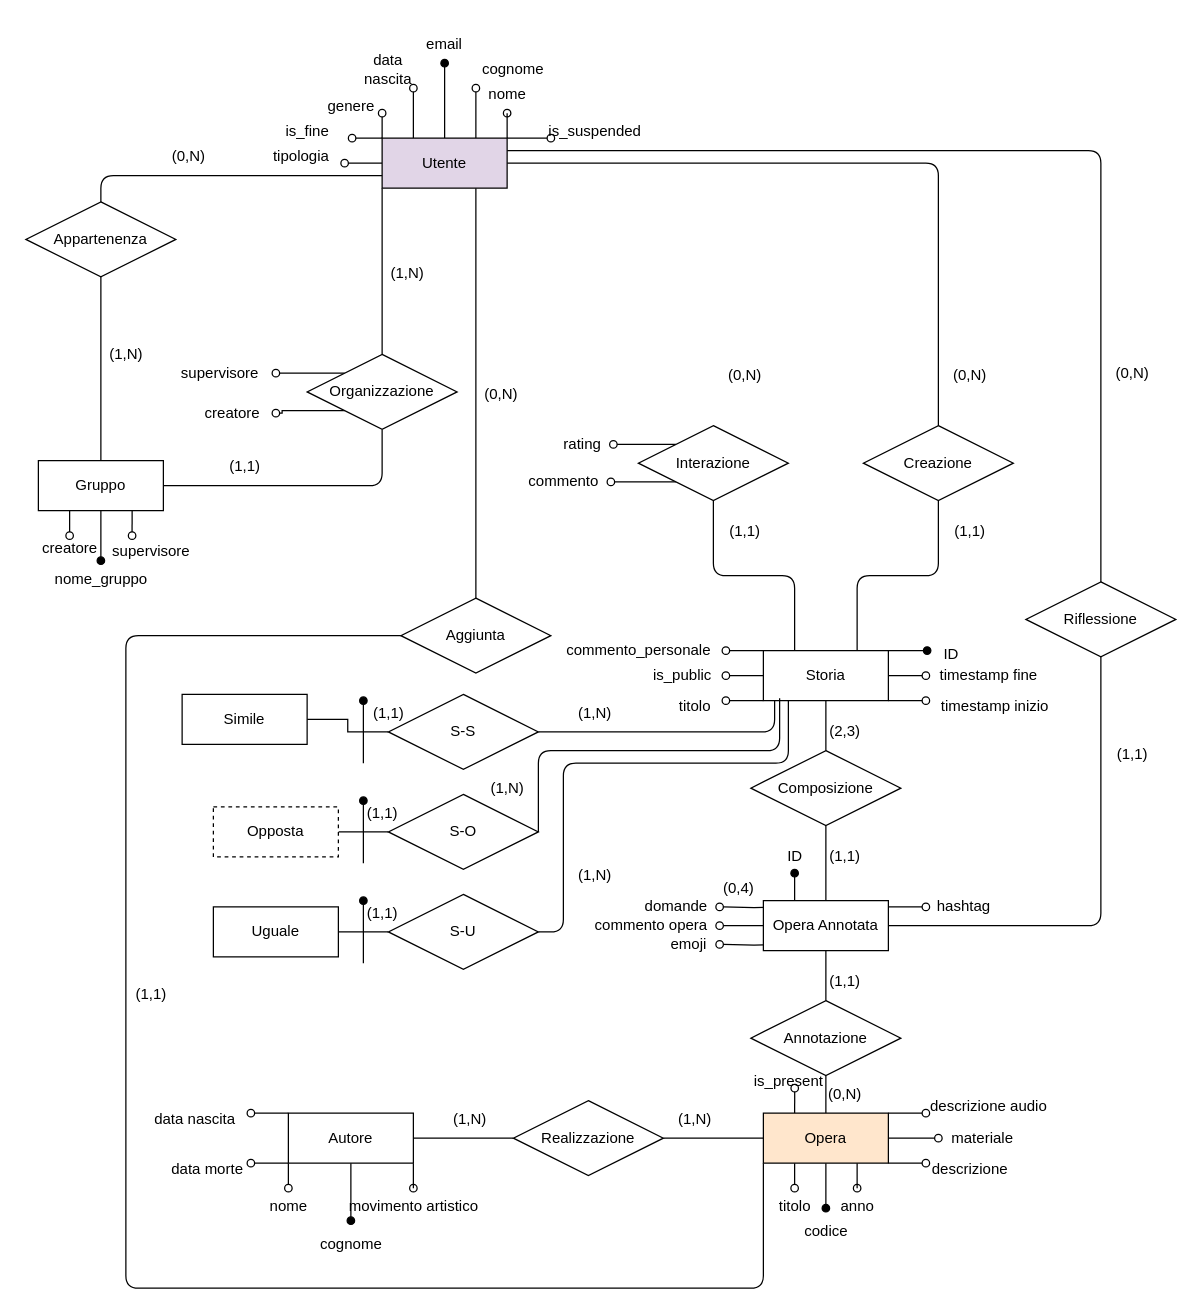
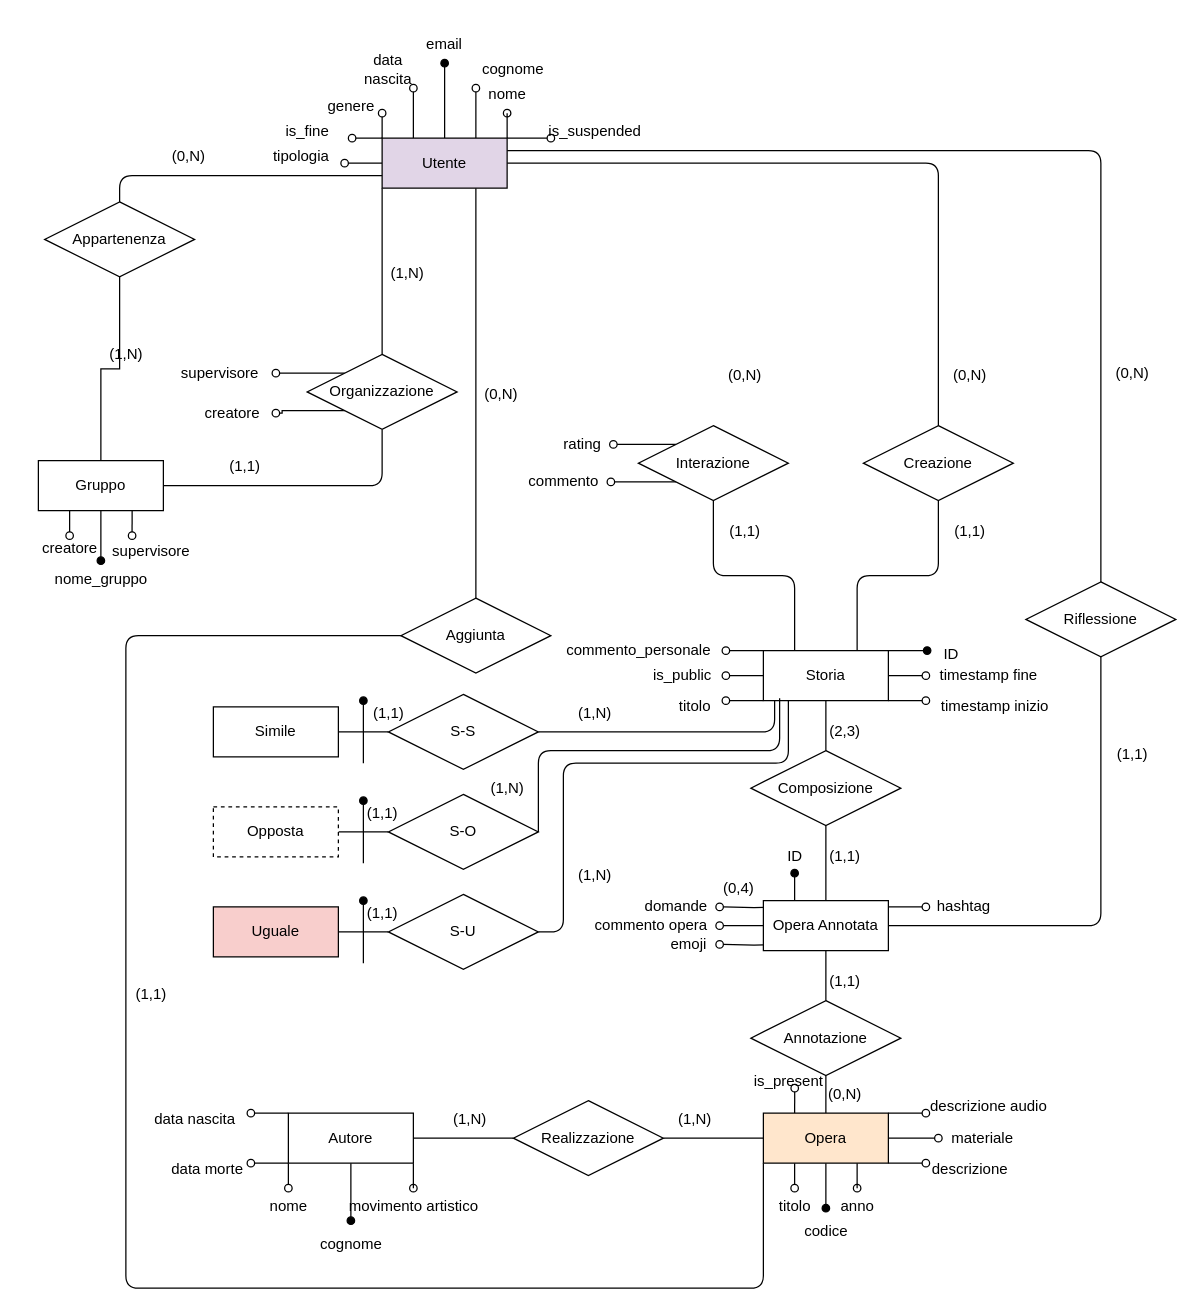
(101, 239) -> (119, 239)
(244, 719) -> (276, 732)
(276, 932) -> (276, 932)
